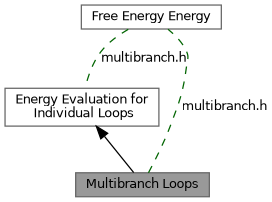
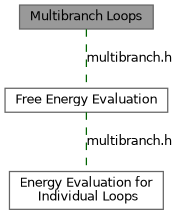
(151, 17) -> (86, 100)
(119, 154) -> none
